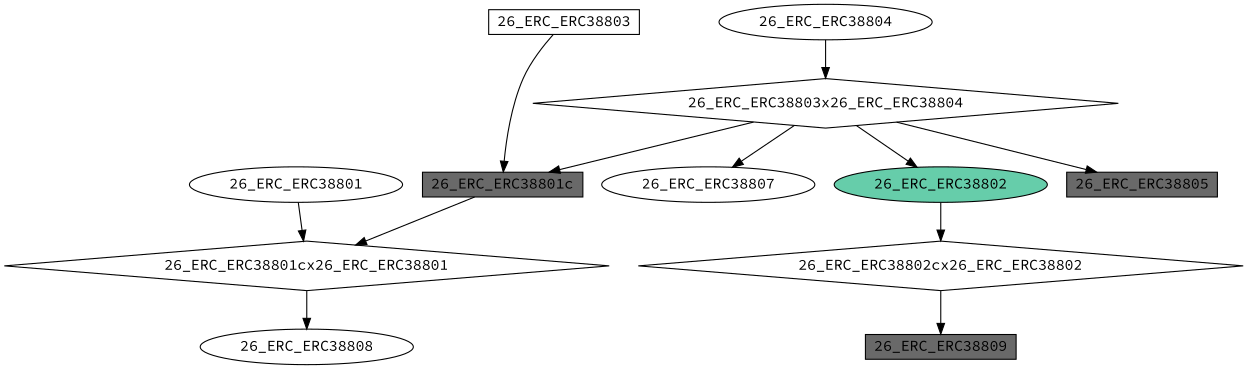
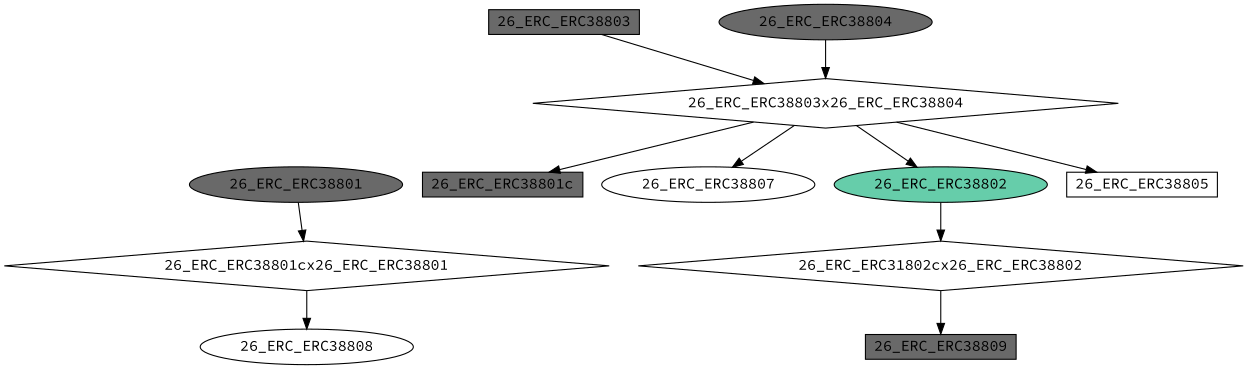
(564, 22) -> (564, 22)
(826, 22) -> (826, 22)
(518, 93) -> (677, 57)
(296, 185) -> (296, 185)
(1142, 185) -> (1142, 185)
(420, 219) -> none
(941, 266) -> (941, 266)
